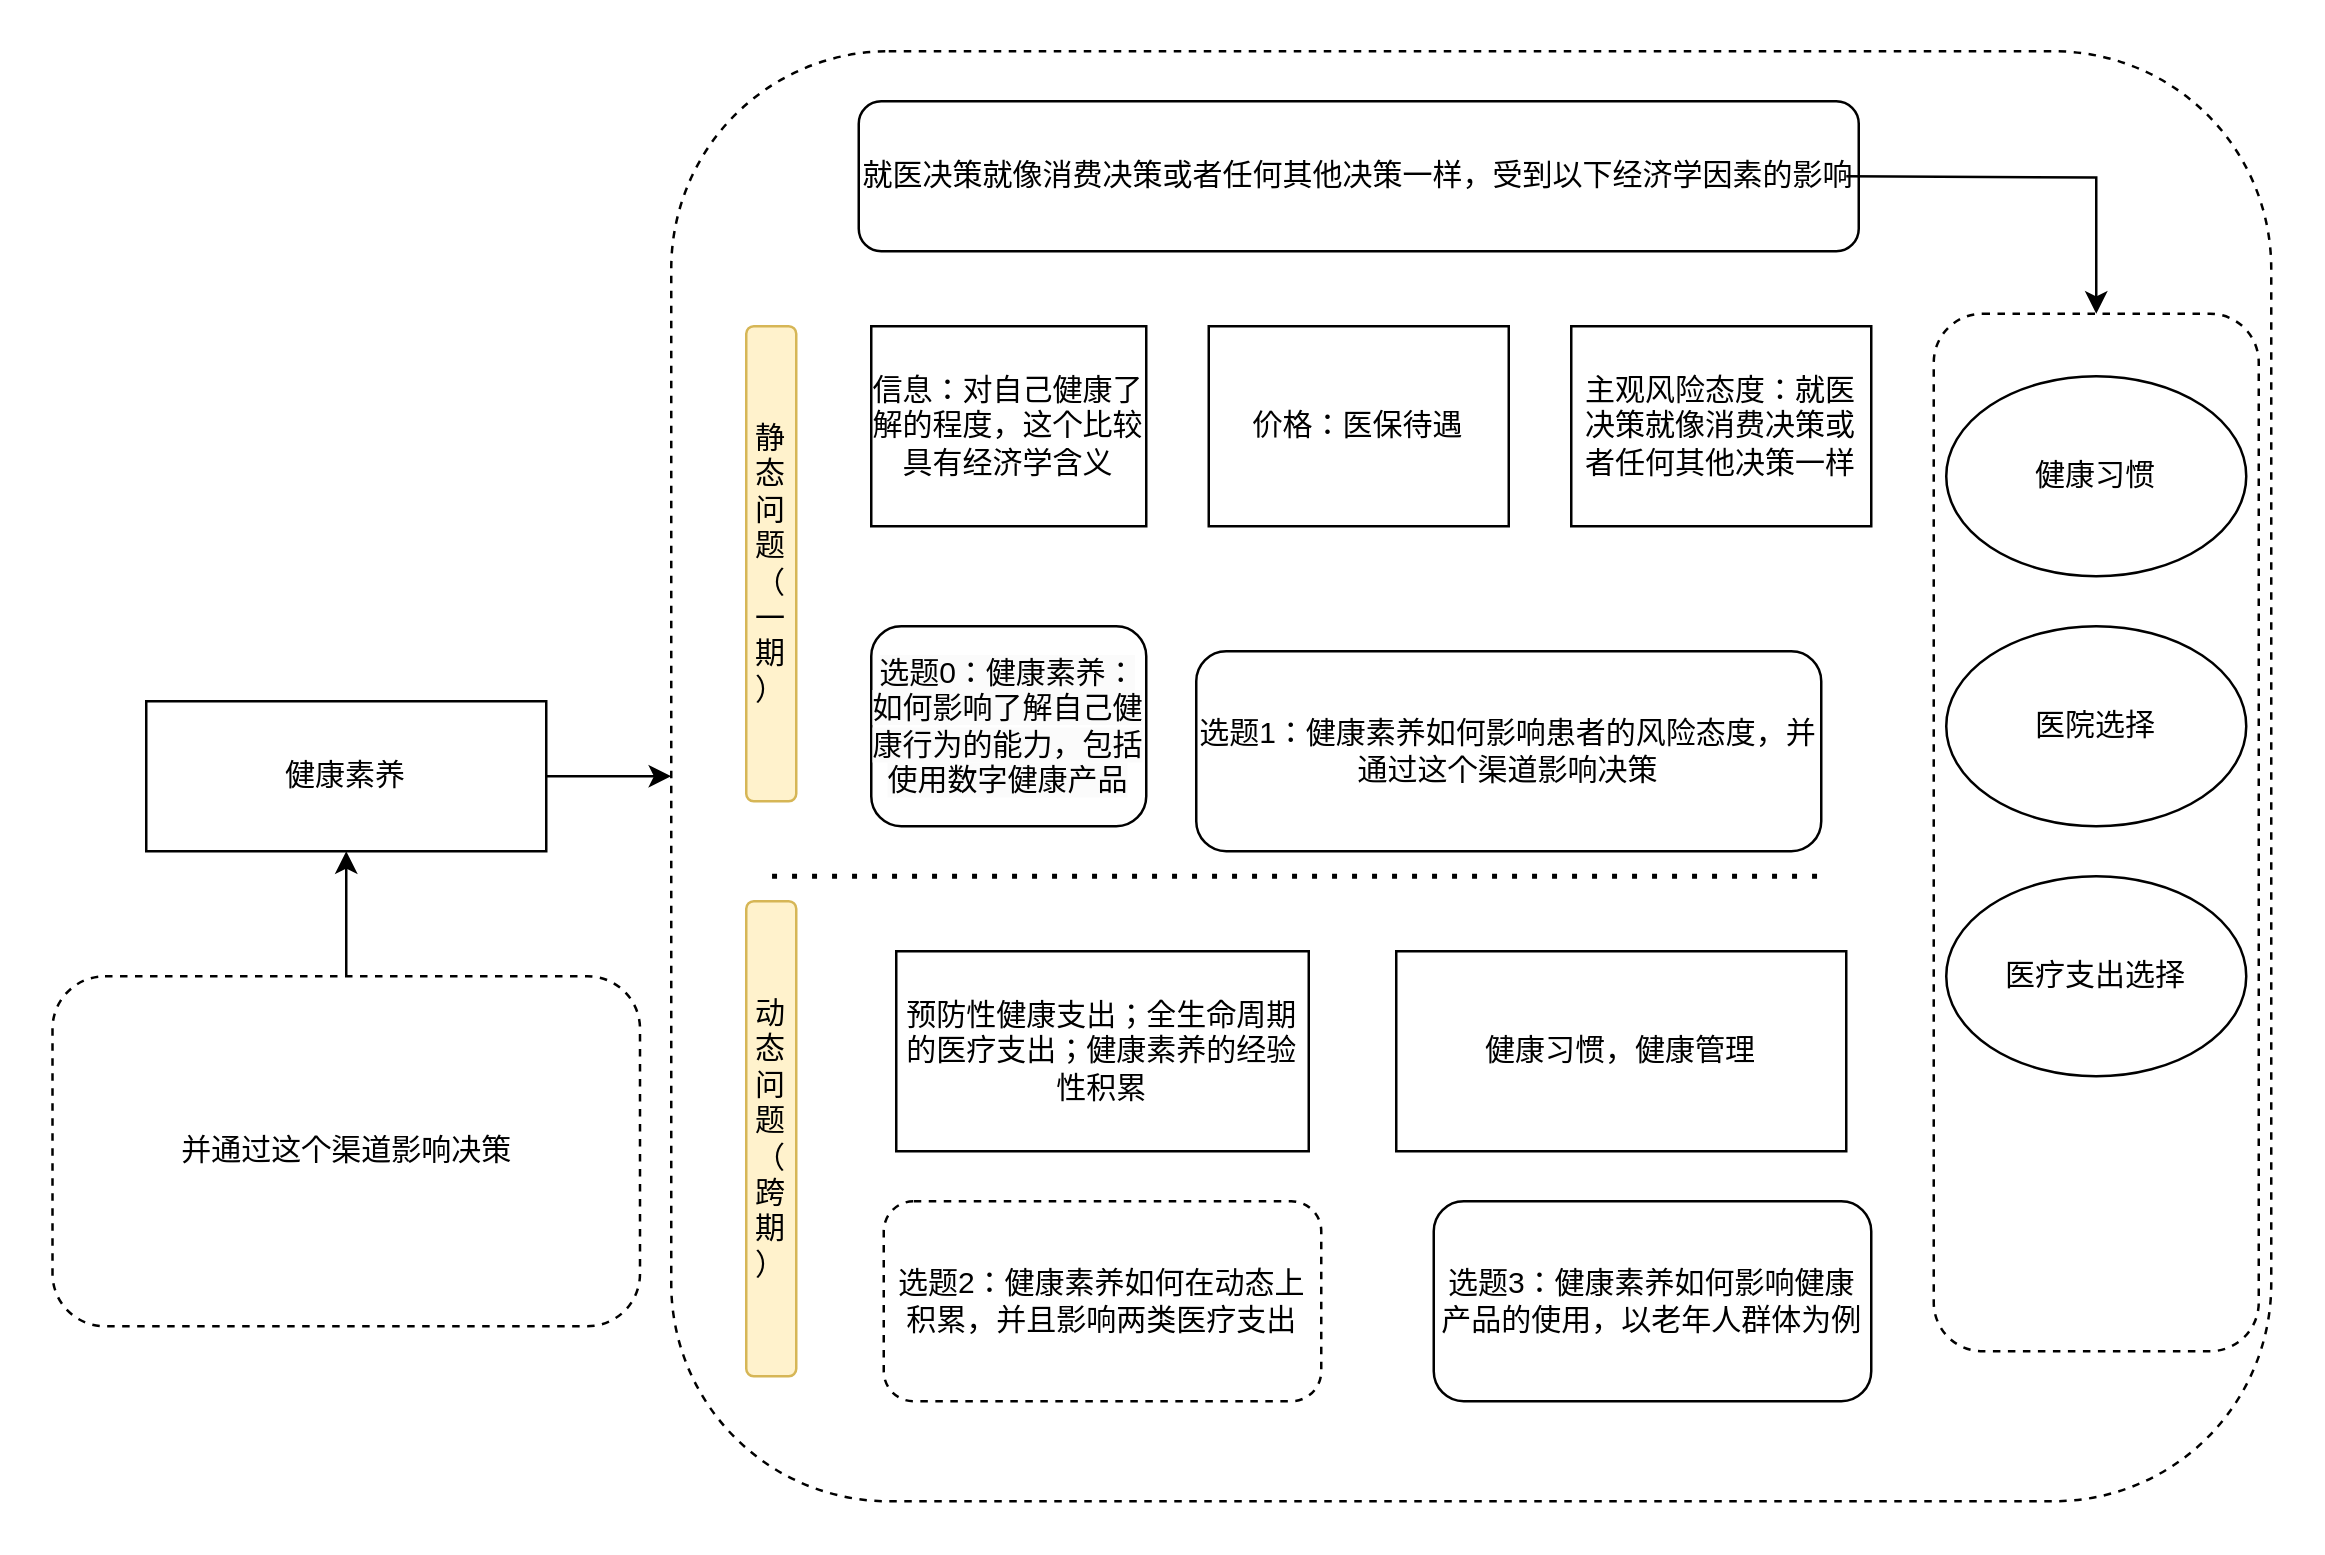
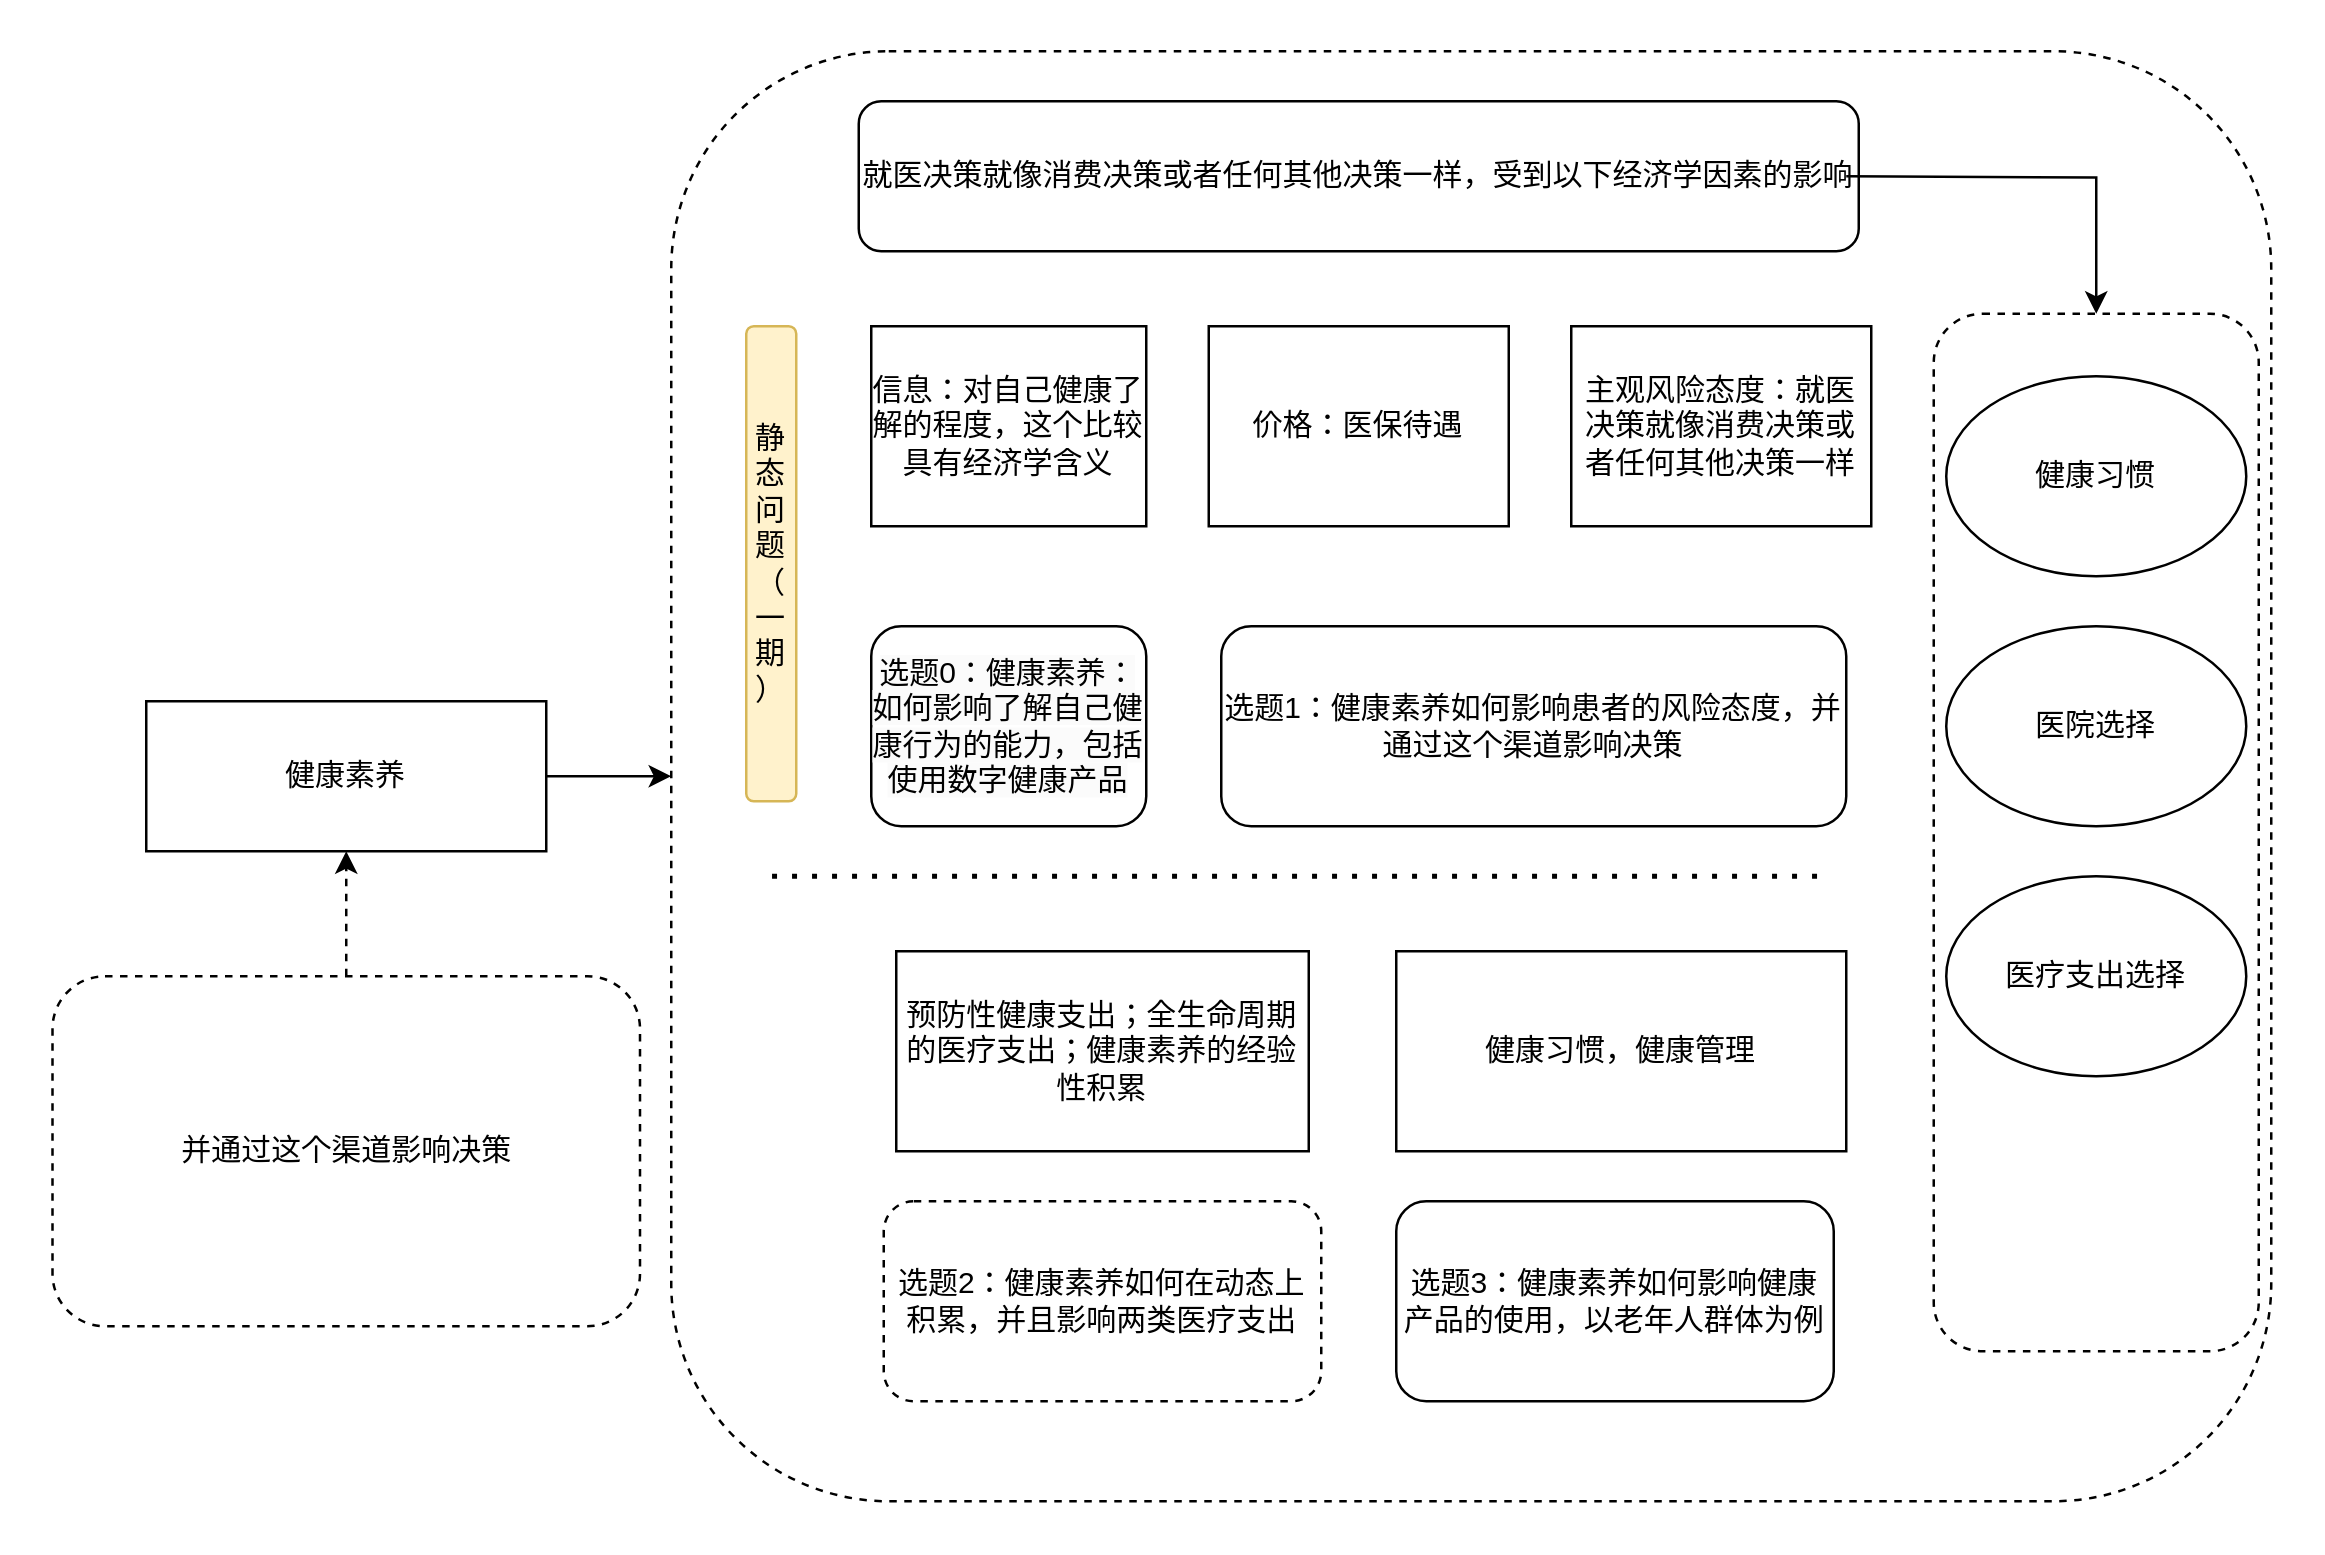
(1509, 751) -> (1534, 726)
(346, 920) -> (346, 920)
(771, 1139) -> none
(1653, 1301) -> (1615, 1301)
